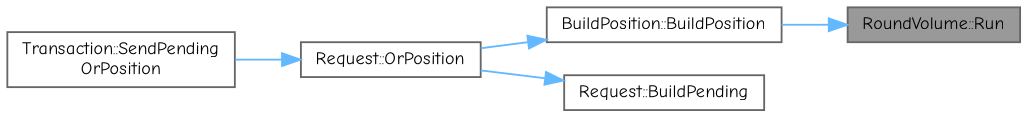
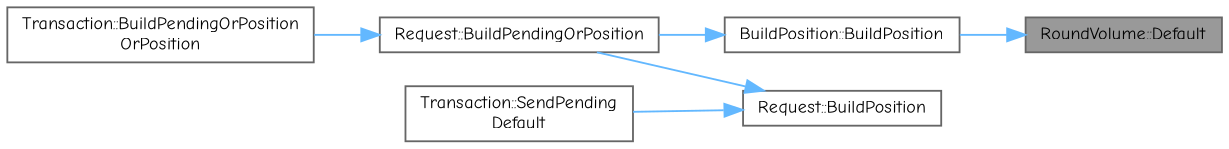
(934, 25) -> (1124, 35)
(121, 60) -> (161, 35)
(391, 60) -> (519, 35)
(664, 93) -> (842, 108)
none -> (519, 114)
